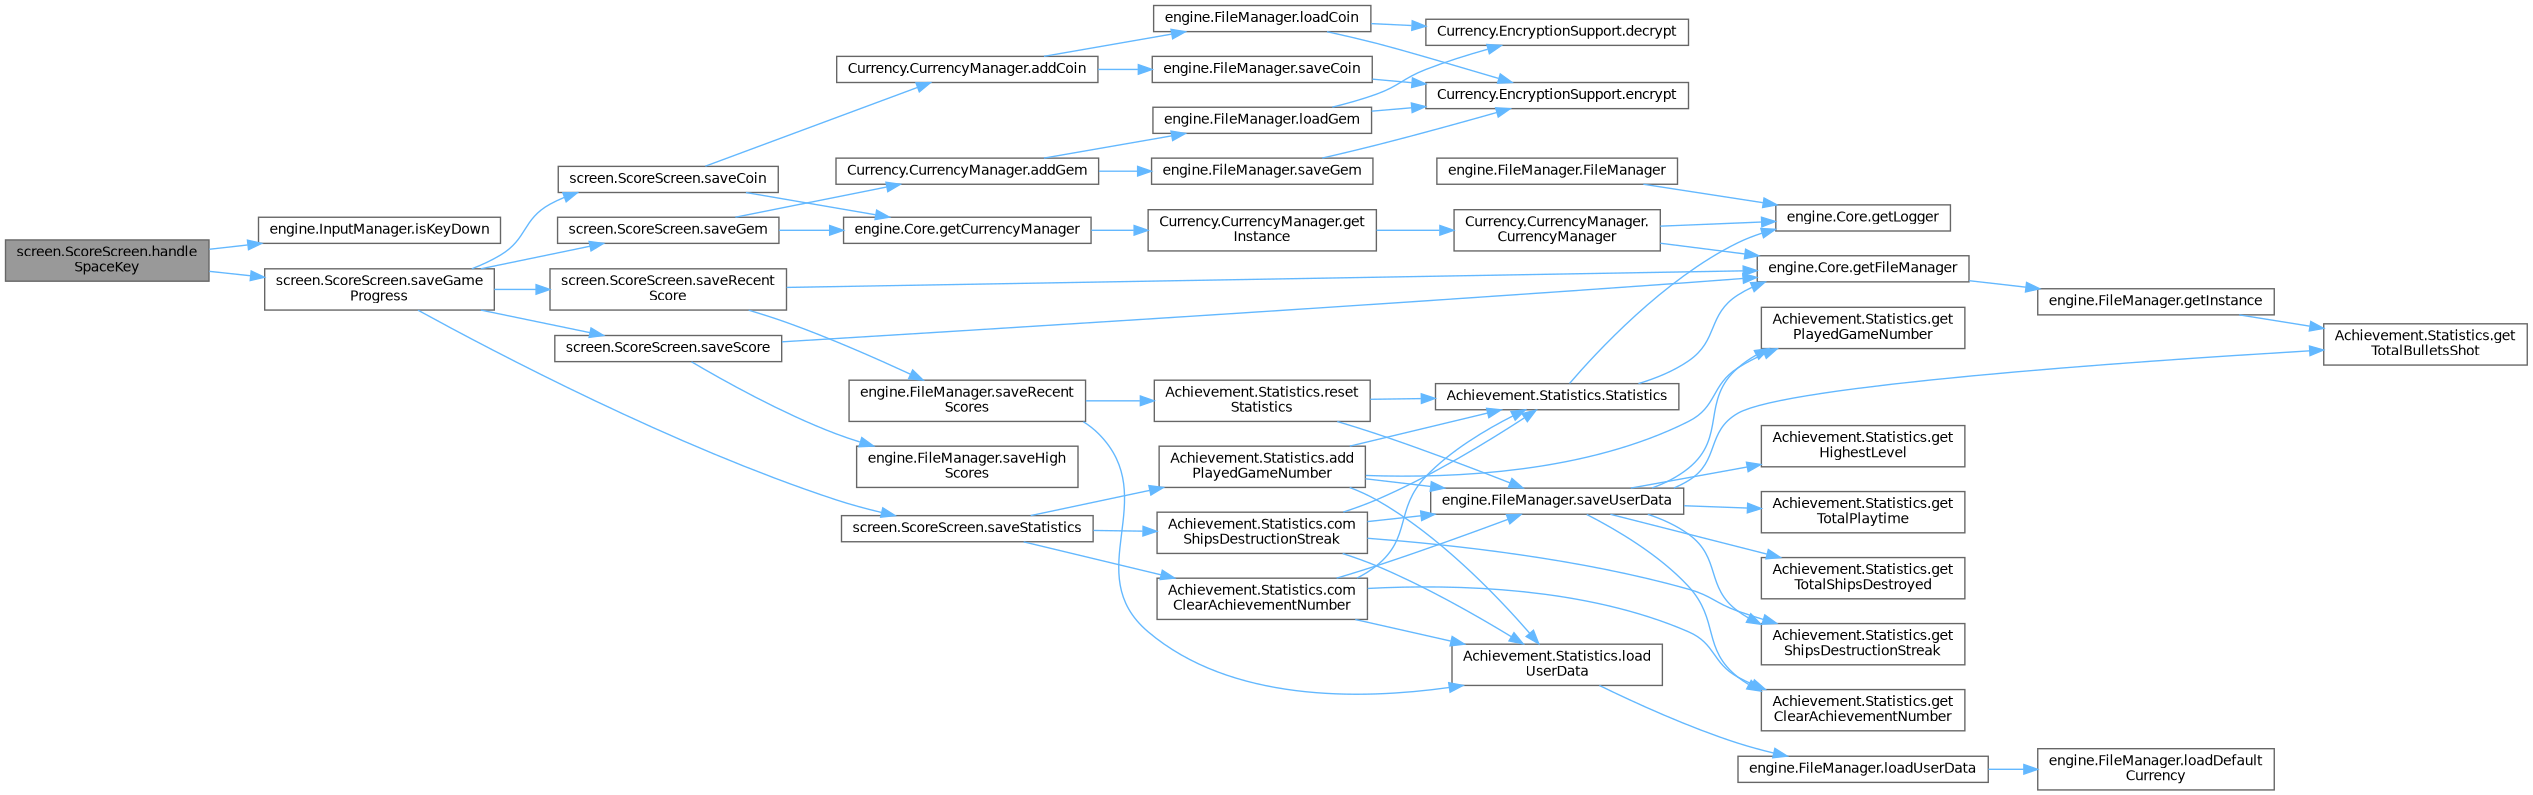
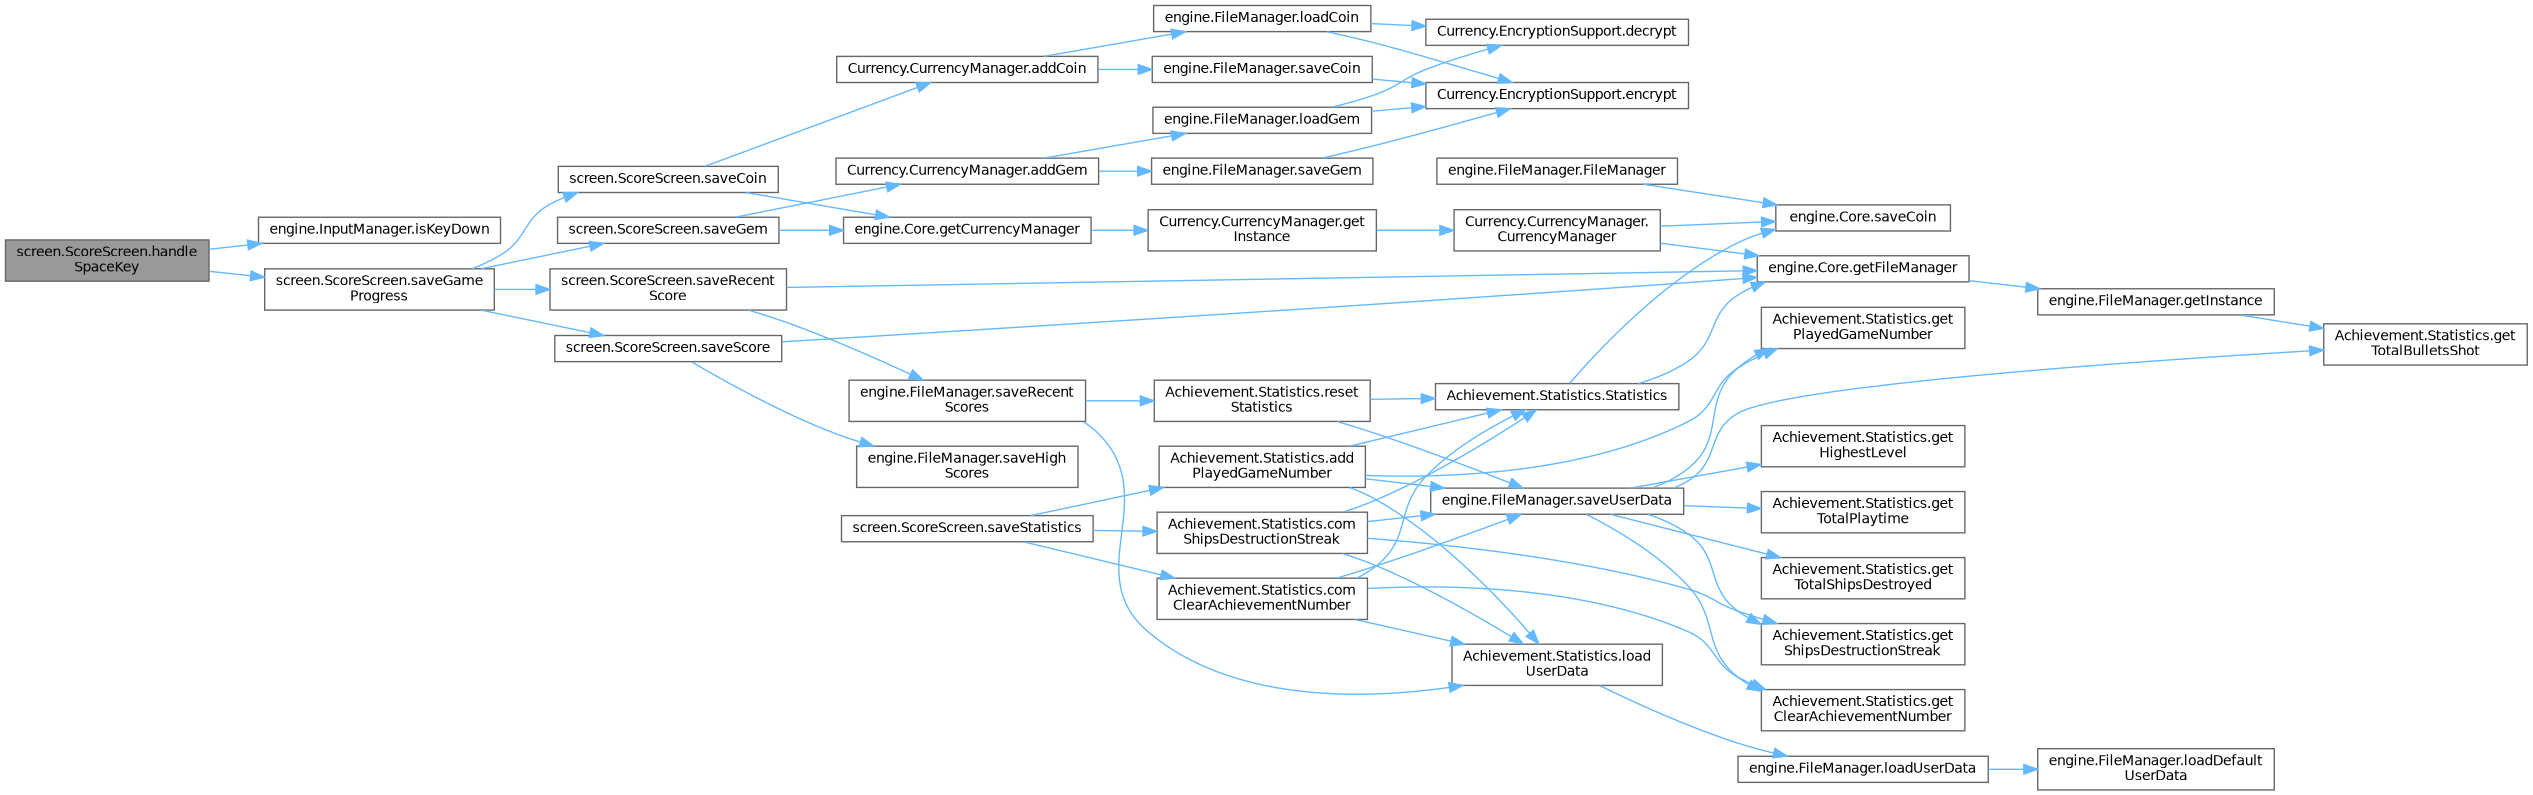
(1863, 218) -> (1863, 218)
(644, 424) -> none
(2156, 769) -> (2156, 769)
